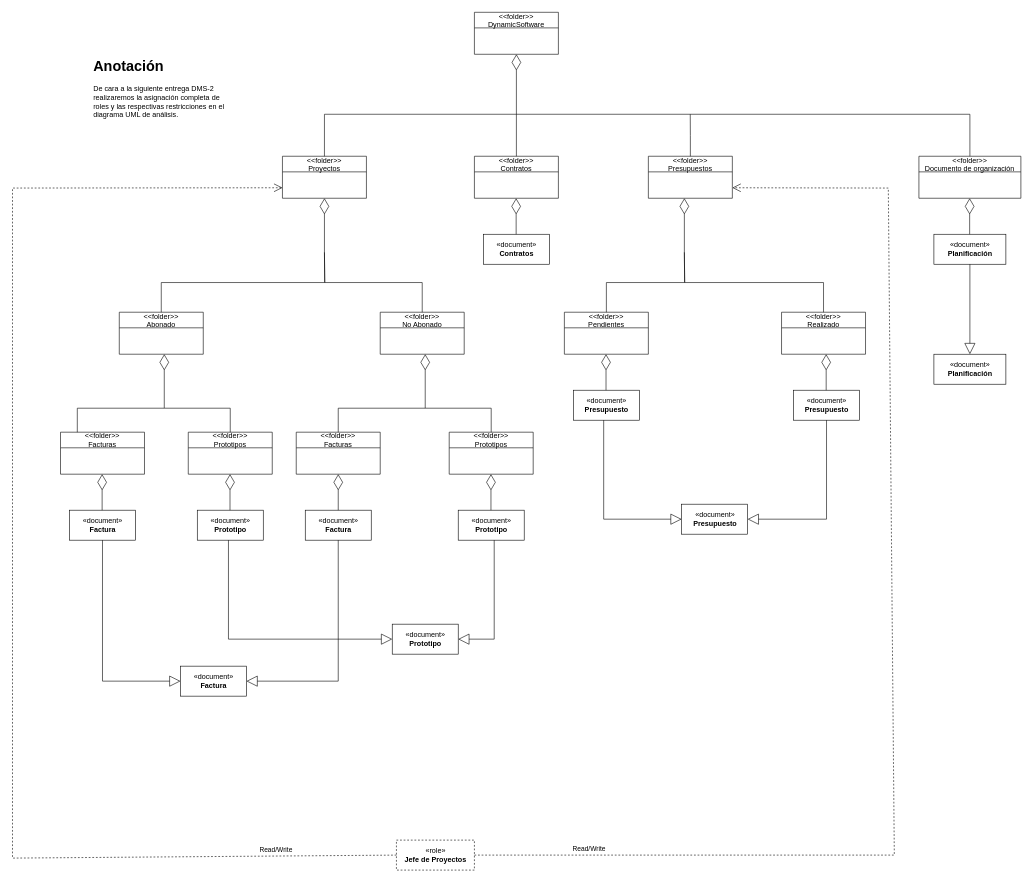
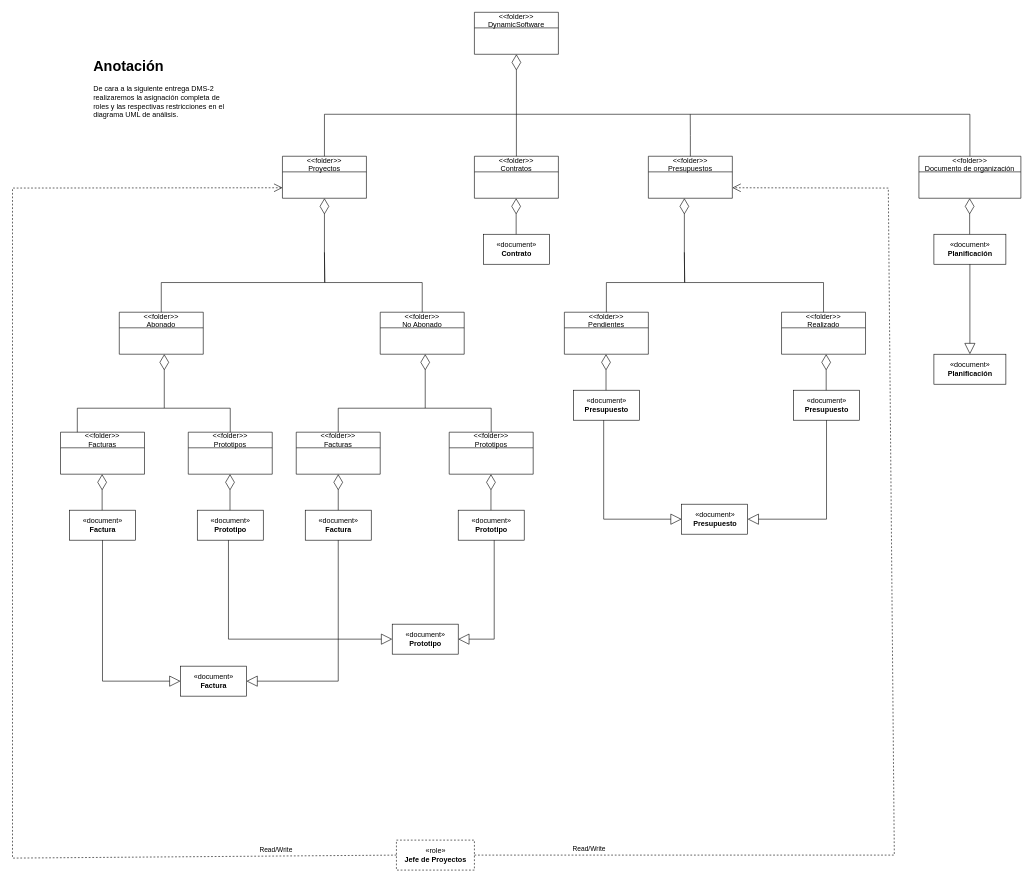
(517, 249) -> (517, 249)
